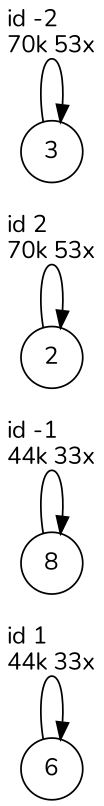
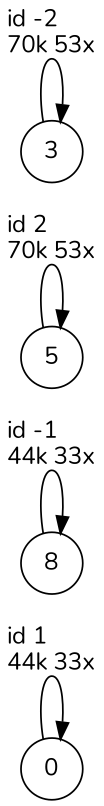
(52, 357) -> (52, 357)
(52, 769) -> (52, 769)
